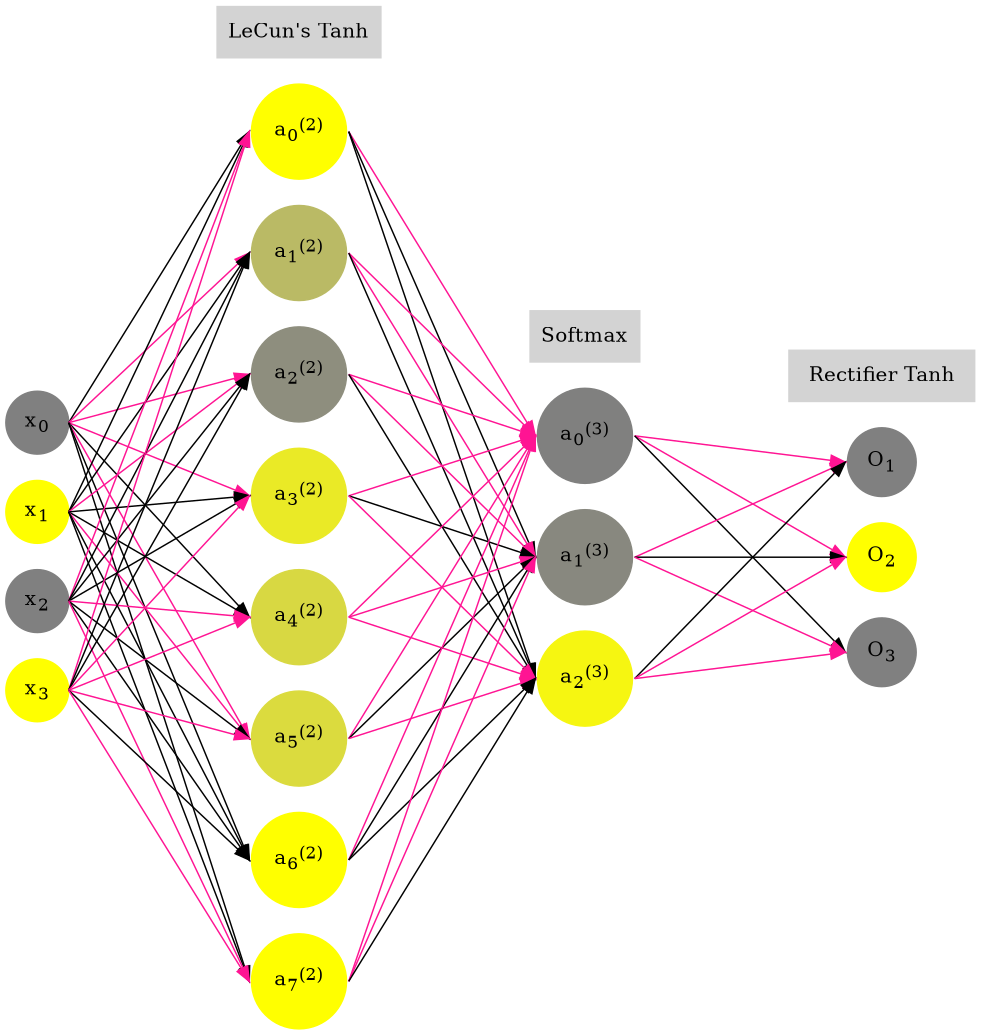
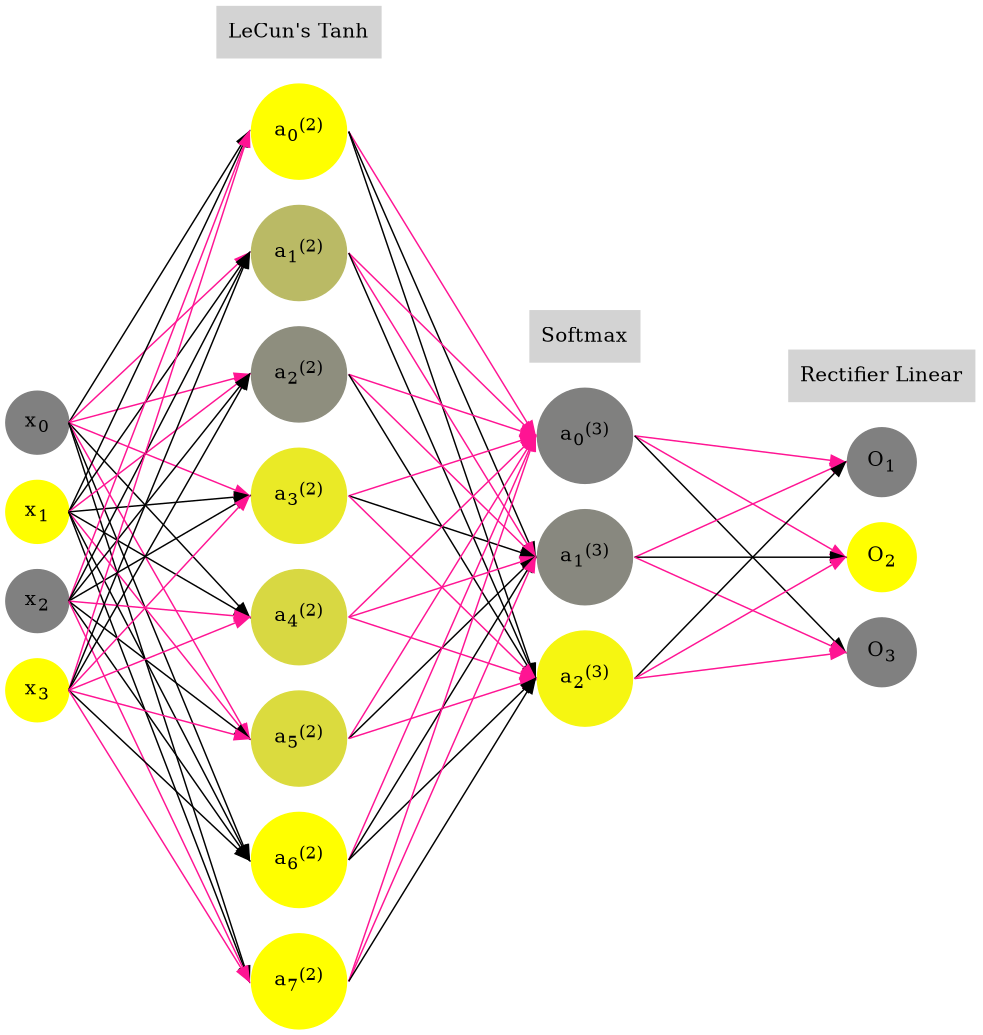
(882, 376) -> (882, 376)
